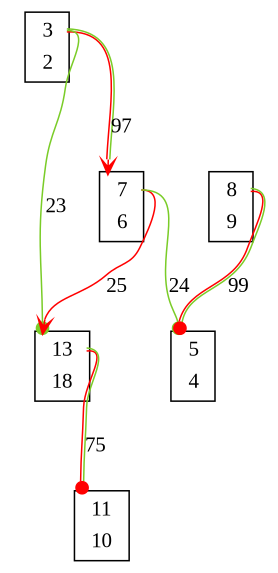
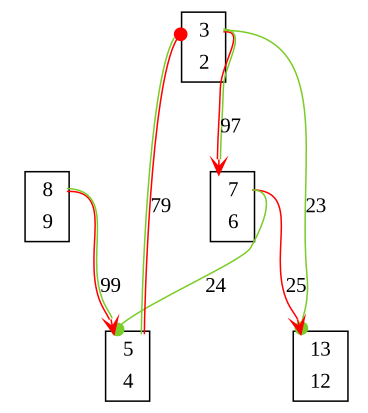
none -> (150, 185)
(241, 263) -> (96, 247)
(62, 381) -> (321, 381)
(102, 526) -> none
